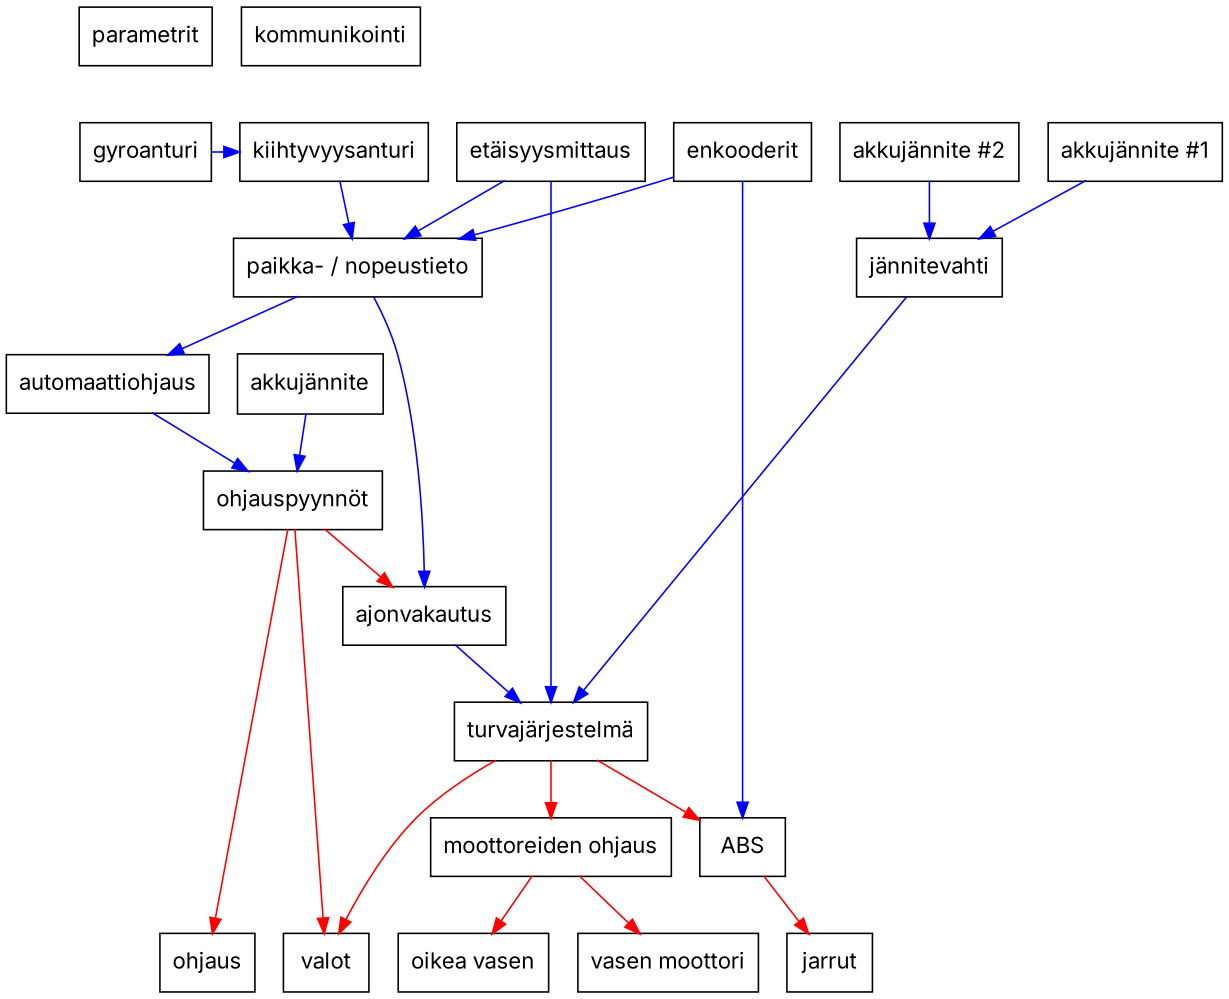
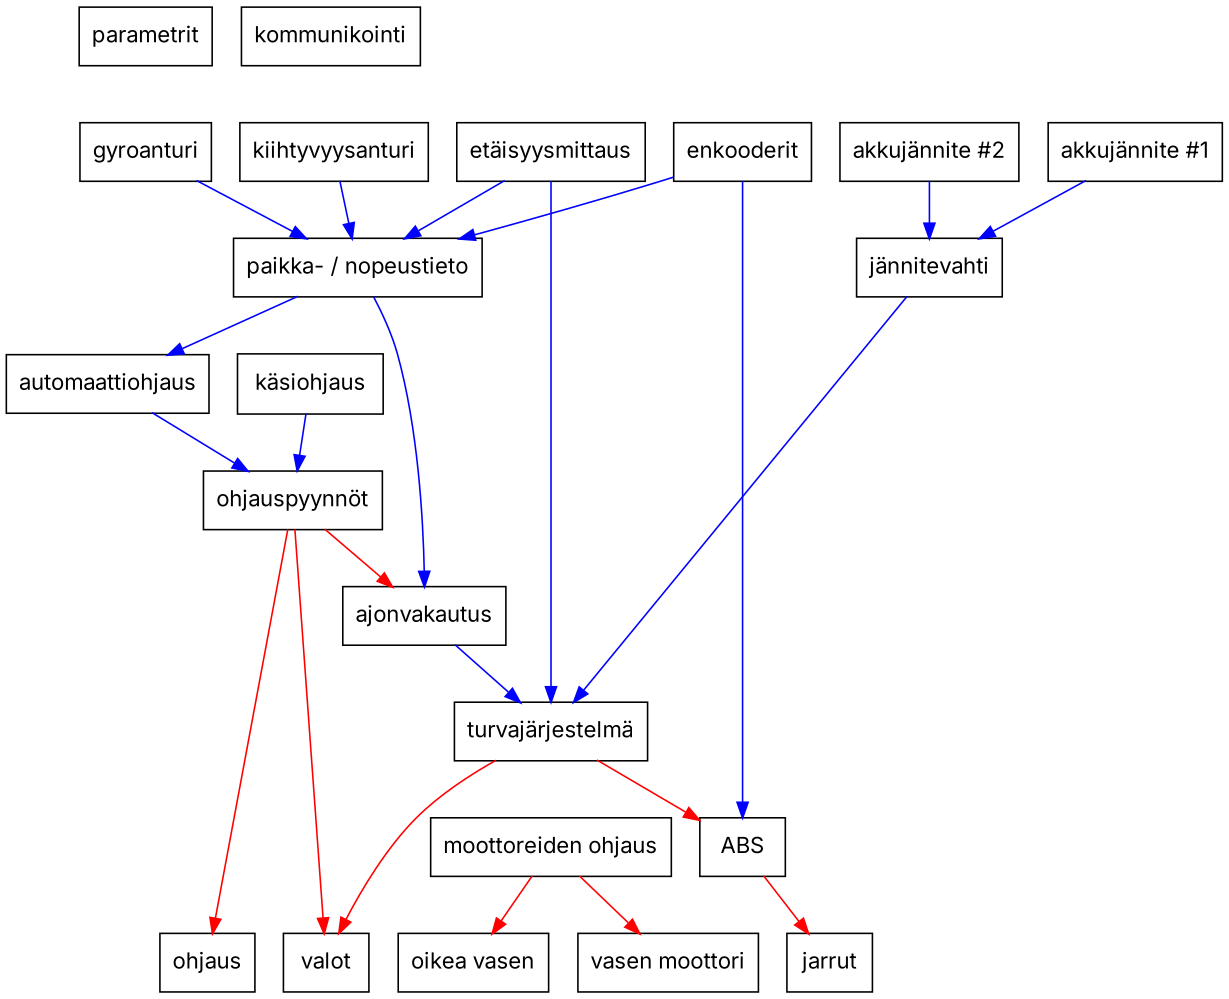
(218, 152) -> (244, 206)
(310, 384) -> (310, 384)
(551, 781) -> none
